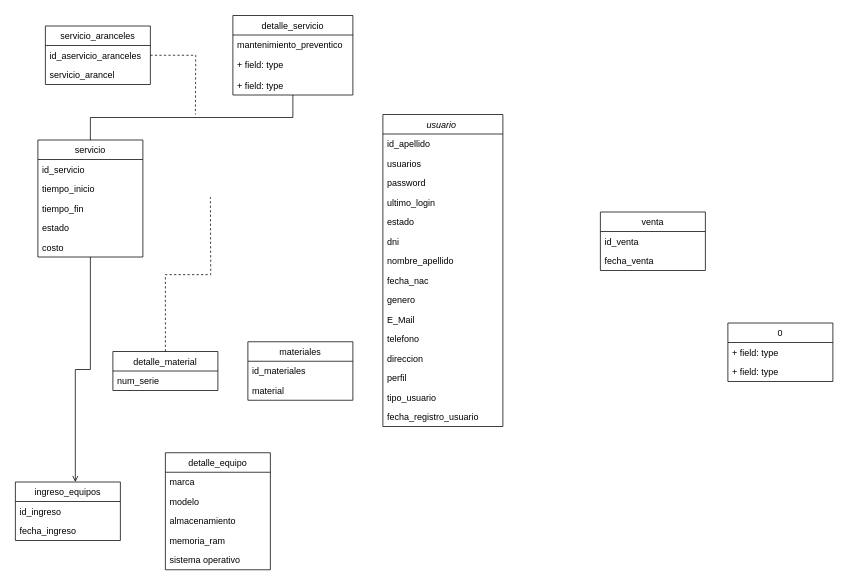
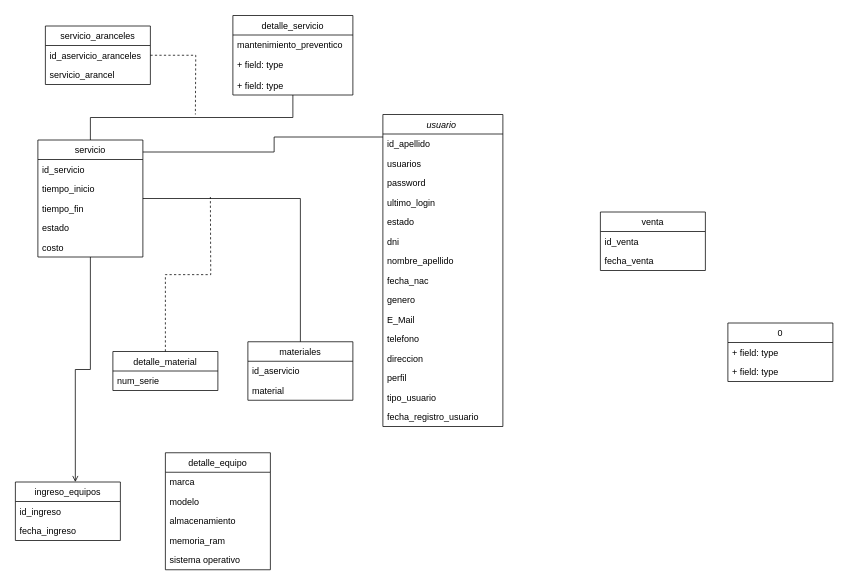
none -> (269, 152)
none -> (291, 198)
(281, 371) -> (279, 371)
